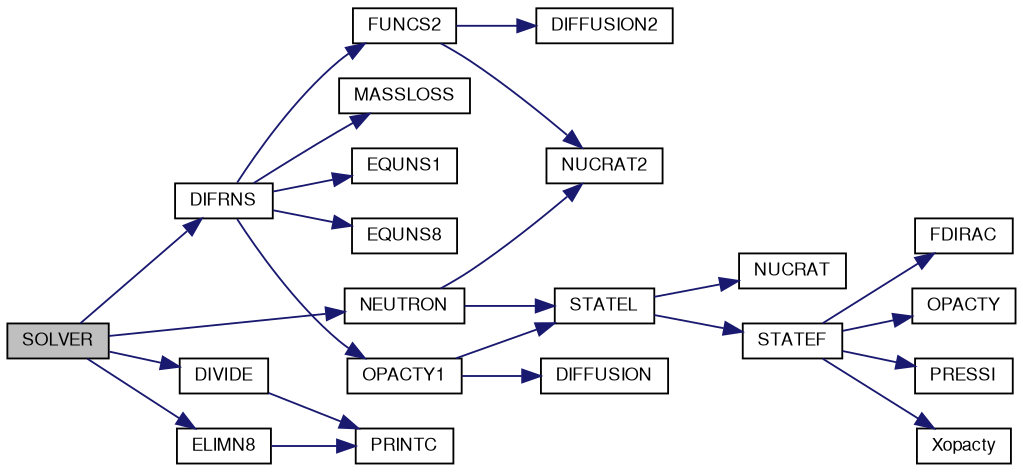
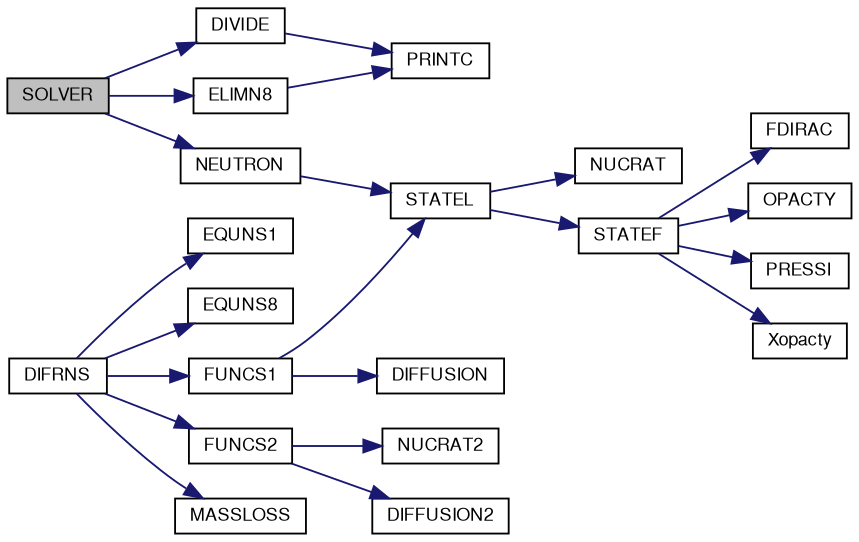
(506, 245) -> none
(134, 277) -> none
(405, 376) -> (241, 376)
